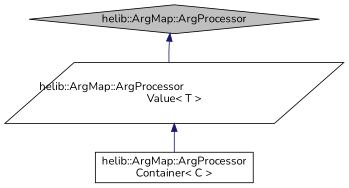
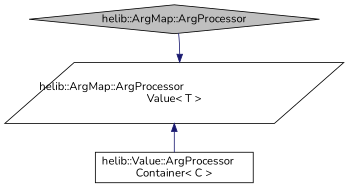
(169, 52) -> (179, 44)
(174, 167) -> (174, 167)
